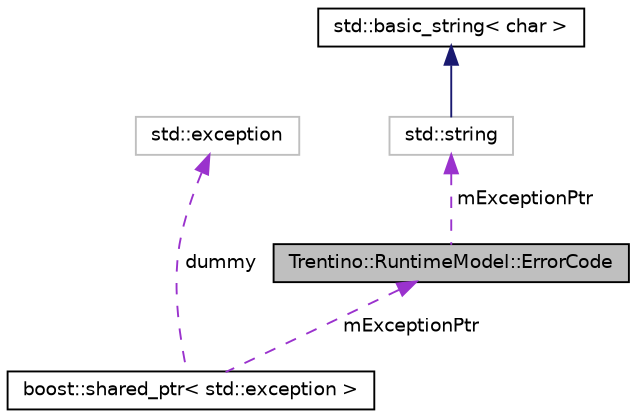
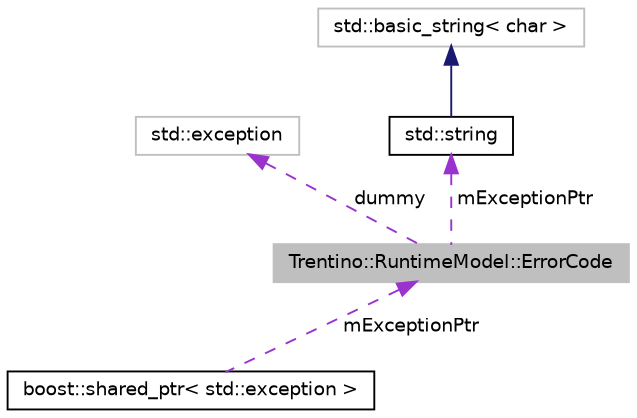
(451, 28) -> (451, 28)
(451, 136) -> (451, 136)
(451, 263) -> (451, 263)
(177, 271) -> (343, 204)
